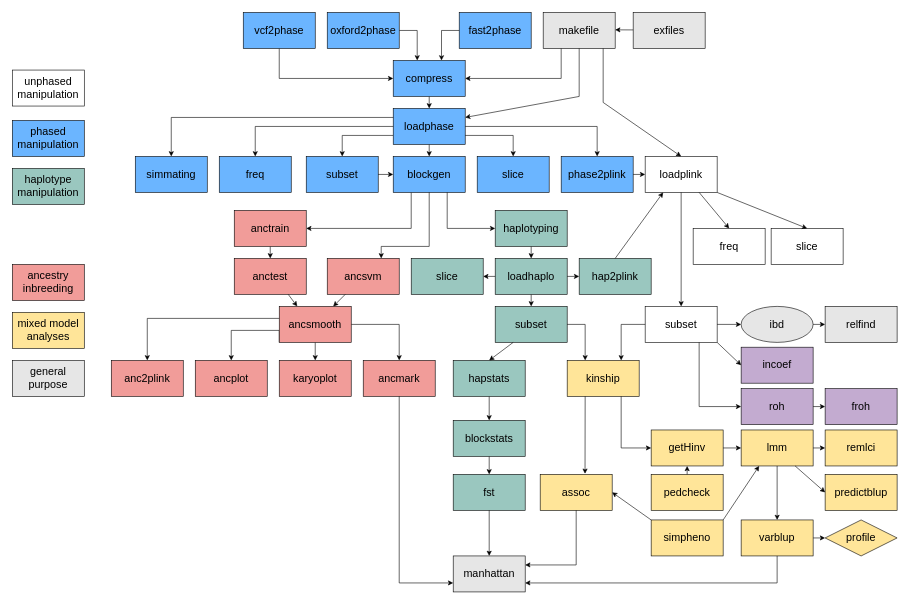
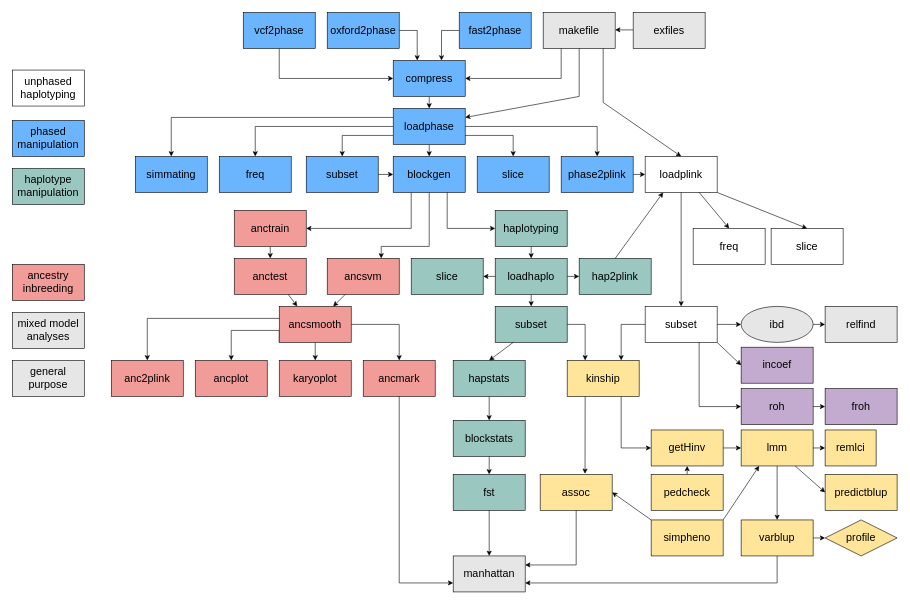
(48, 88) -> (48, 88)
(48, 330) -> (48, 330)
(861, 448) -> (851, 448)
